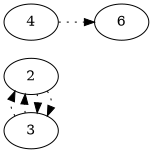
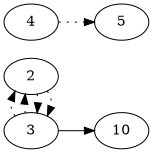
(122, 22) -> (122, 22)
none -> (122, 131)
